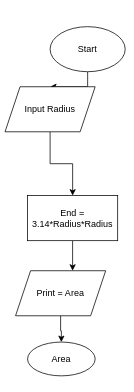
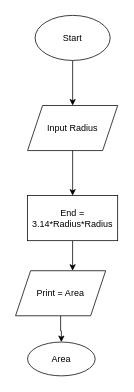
(87, 49) -> (72, 38)
(50, 109) -> (72, 128)
